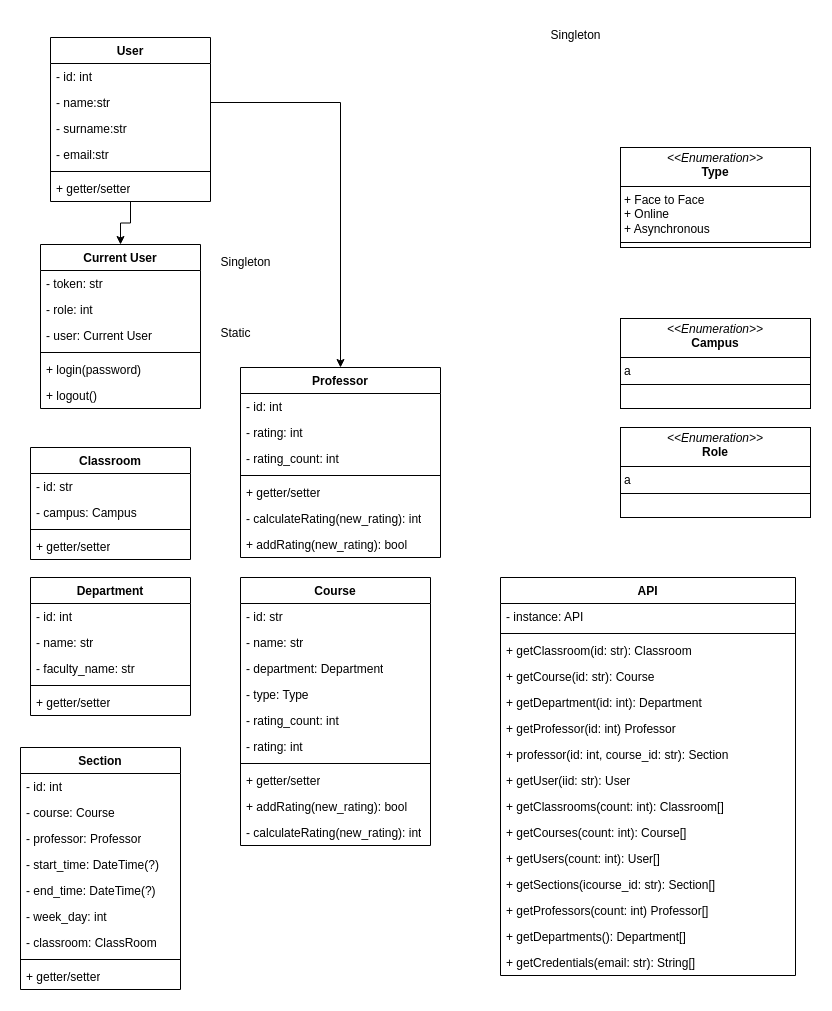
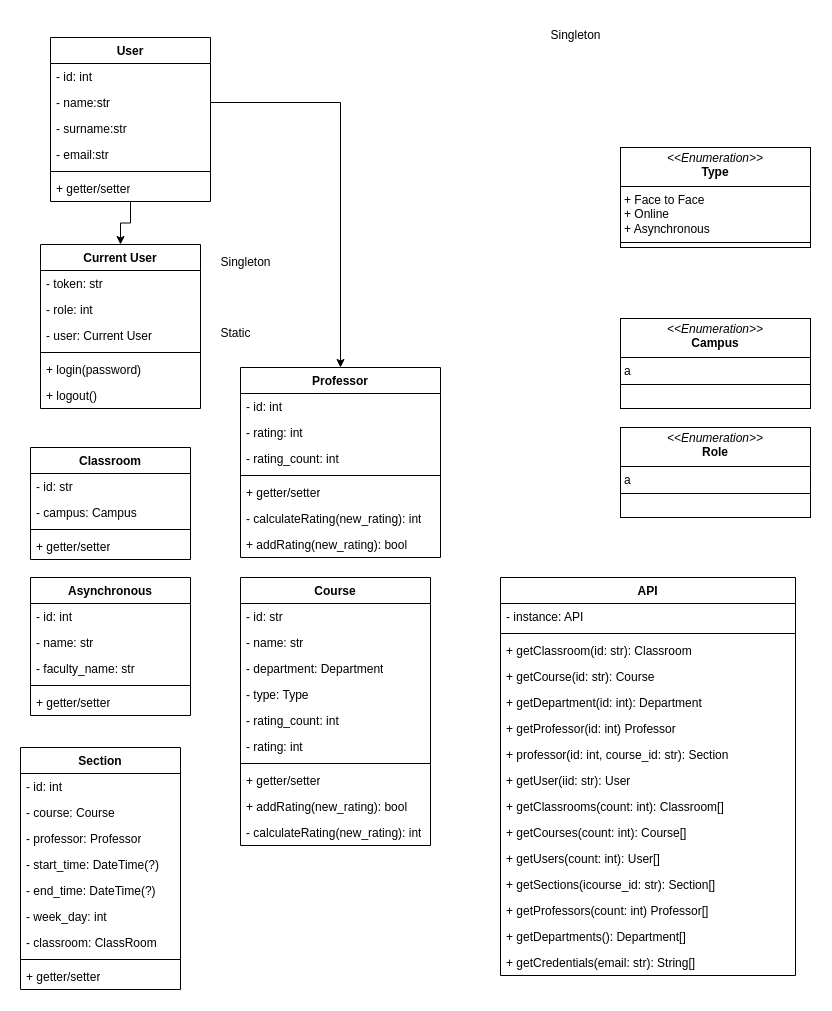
(111, 592) -> (111, 592)
